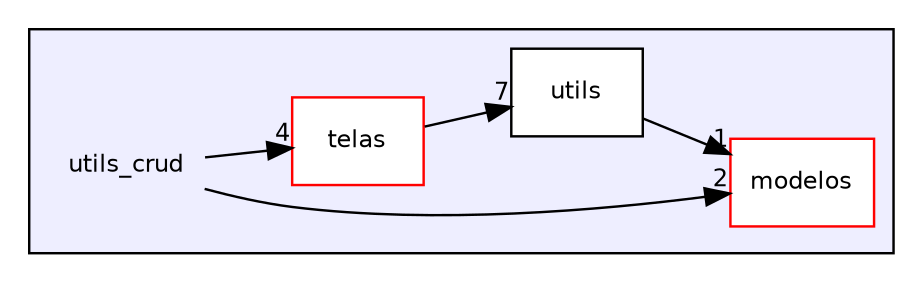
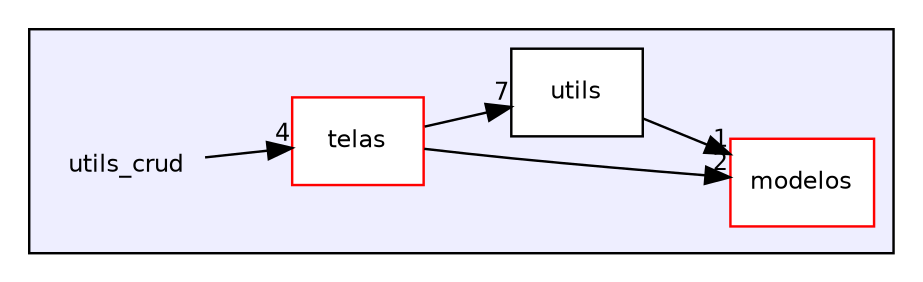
(454, 215) -> (565, 163)
